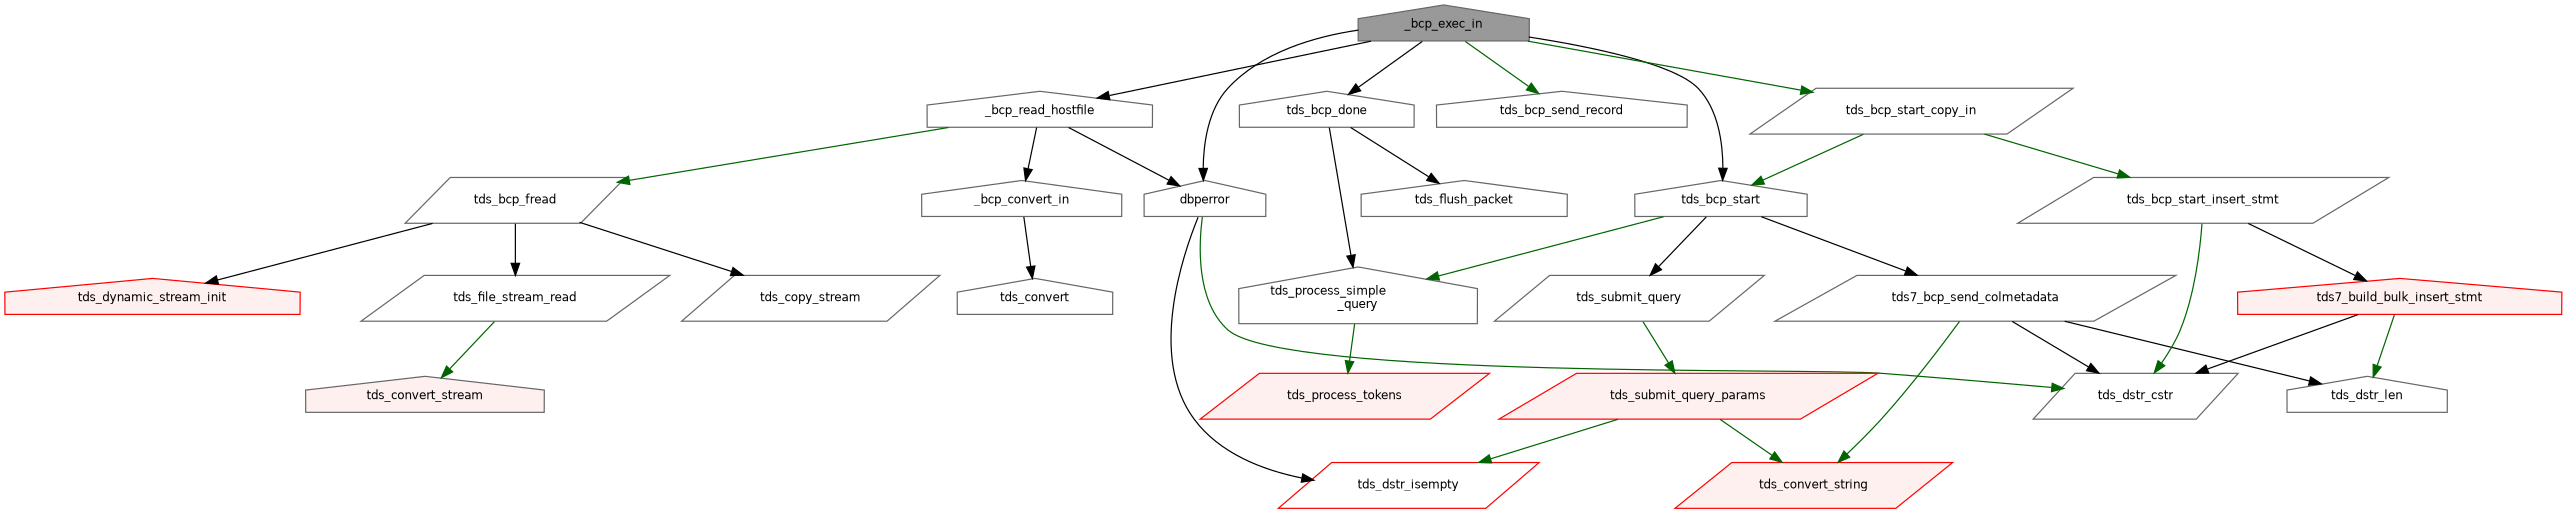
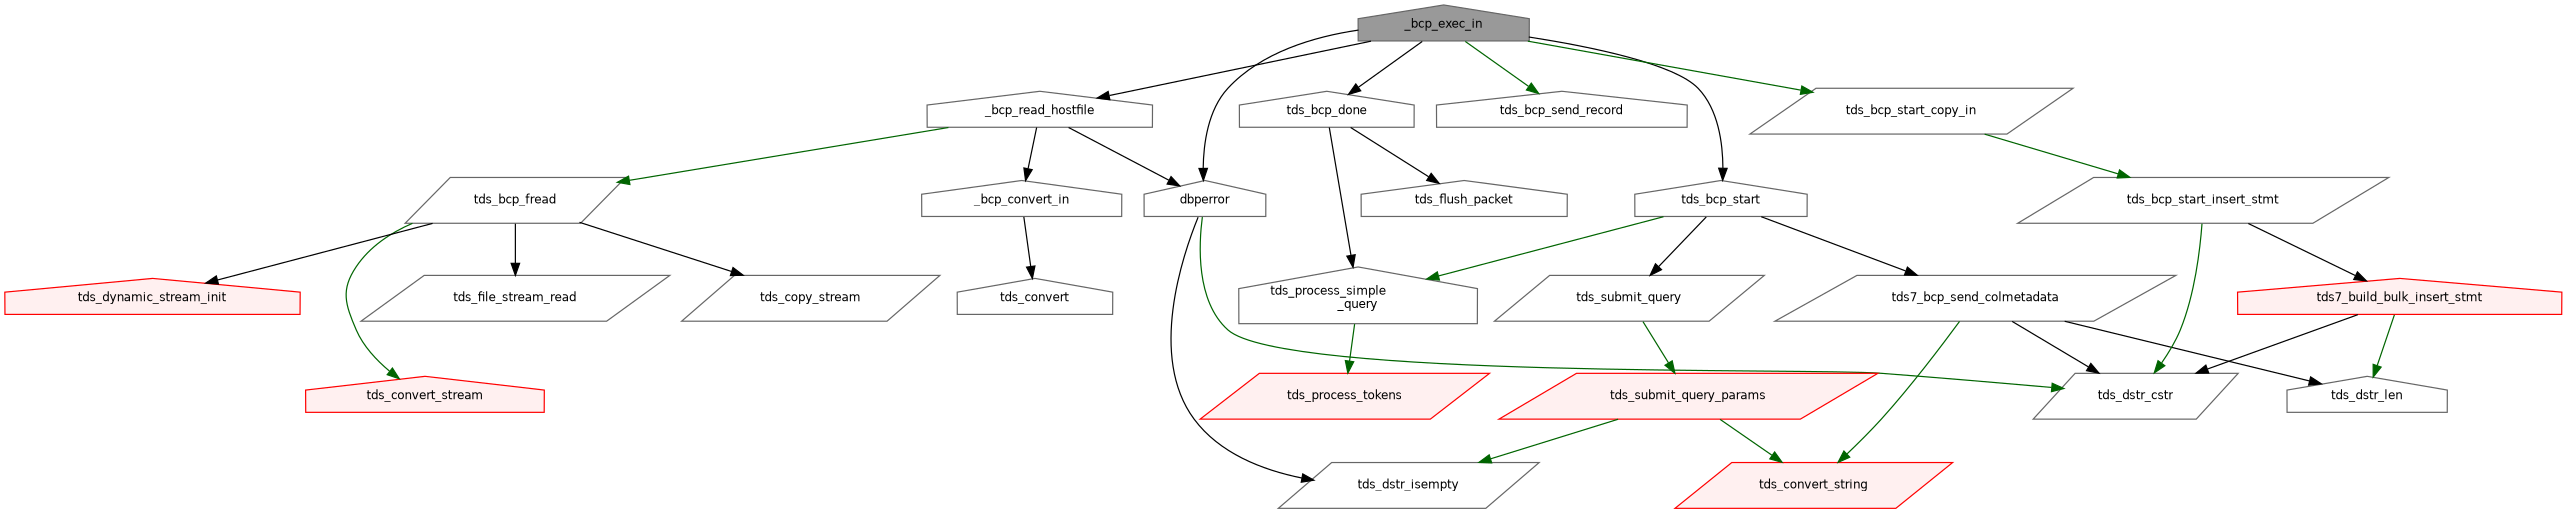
(1813, 157) -> none
(472, 345) -> (347, 289)
(425, 396) -> (425, 396)
(1409, 485) -> (1409, 485)
